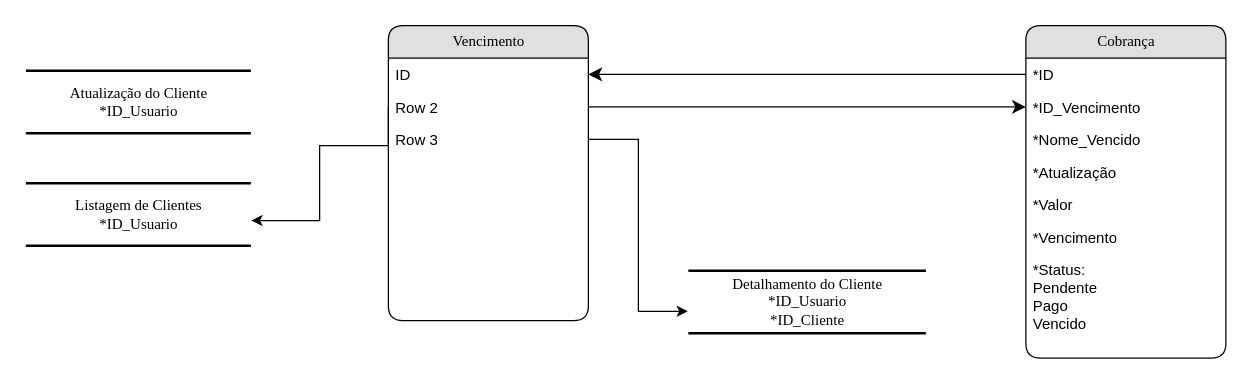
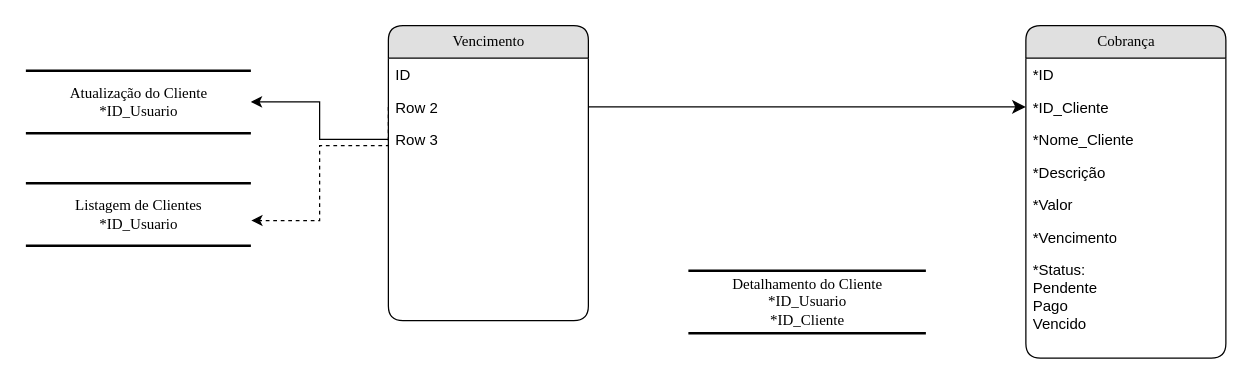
(812, 74) -> none
(1090, 108) -> (1075, 108)
(1086, 141) -> (1084, 141)
(1080, 173) -> (1073, 173)
(319, 176) -> (319, 176)
(638, 220) -> (319, 124)
